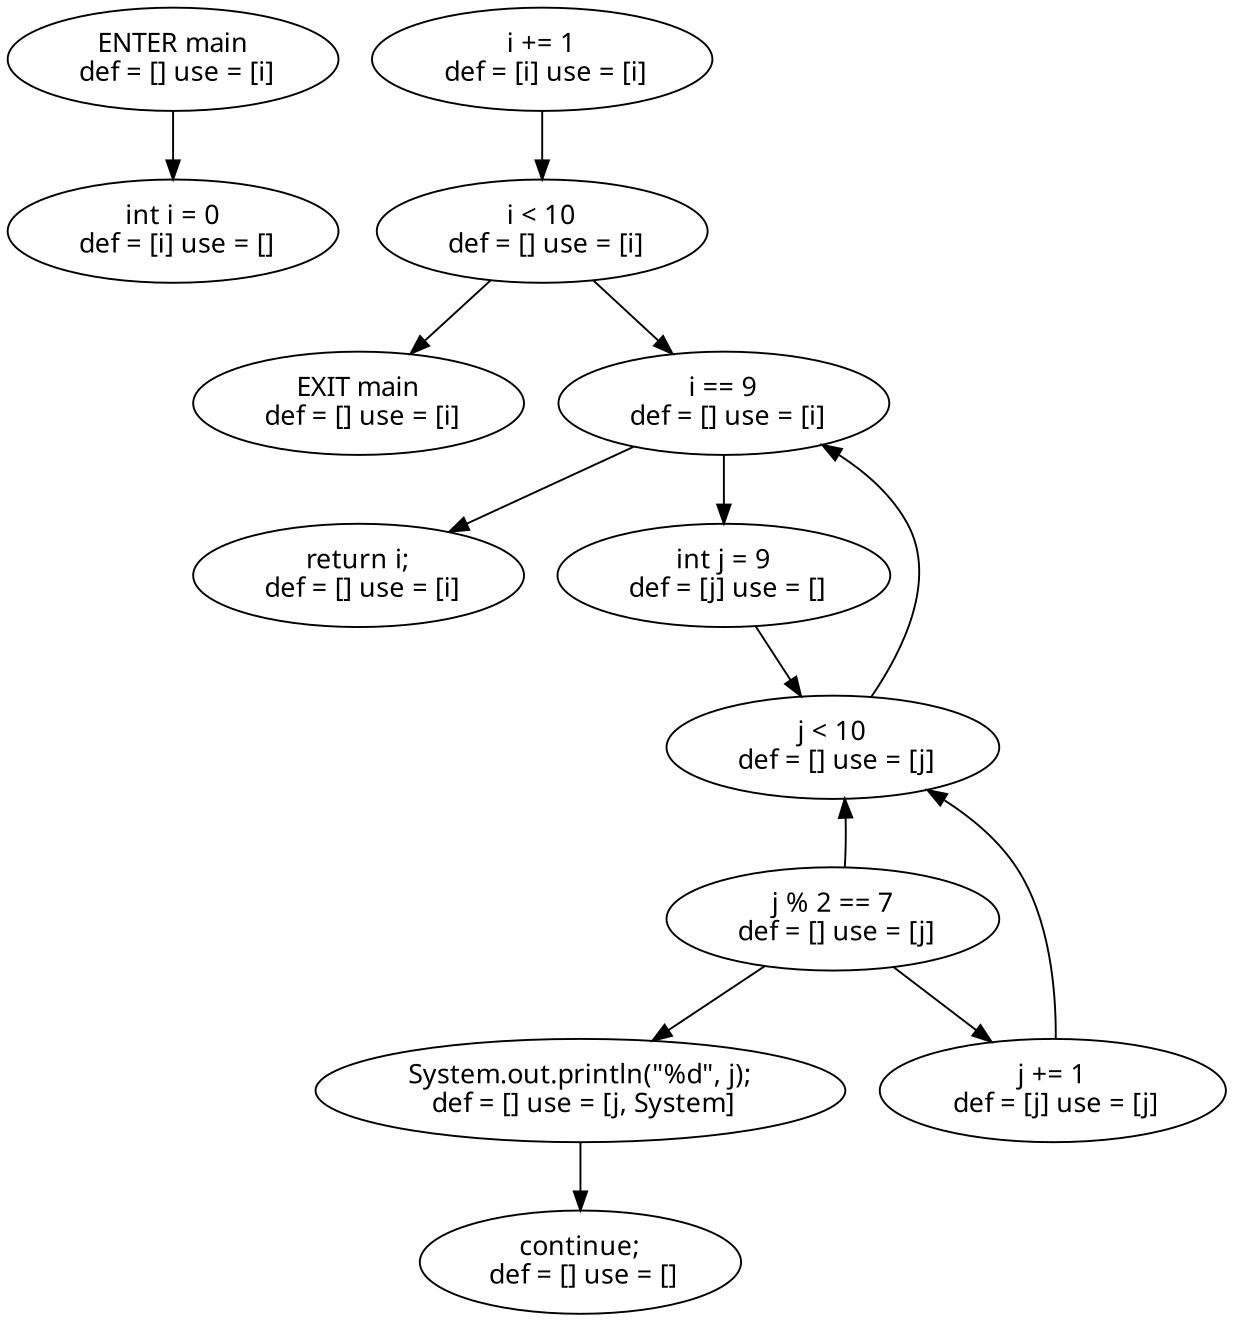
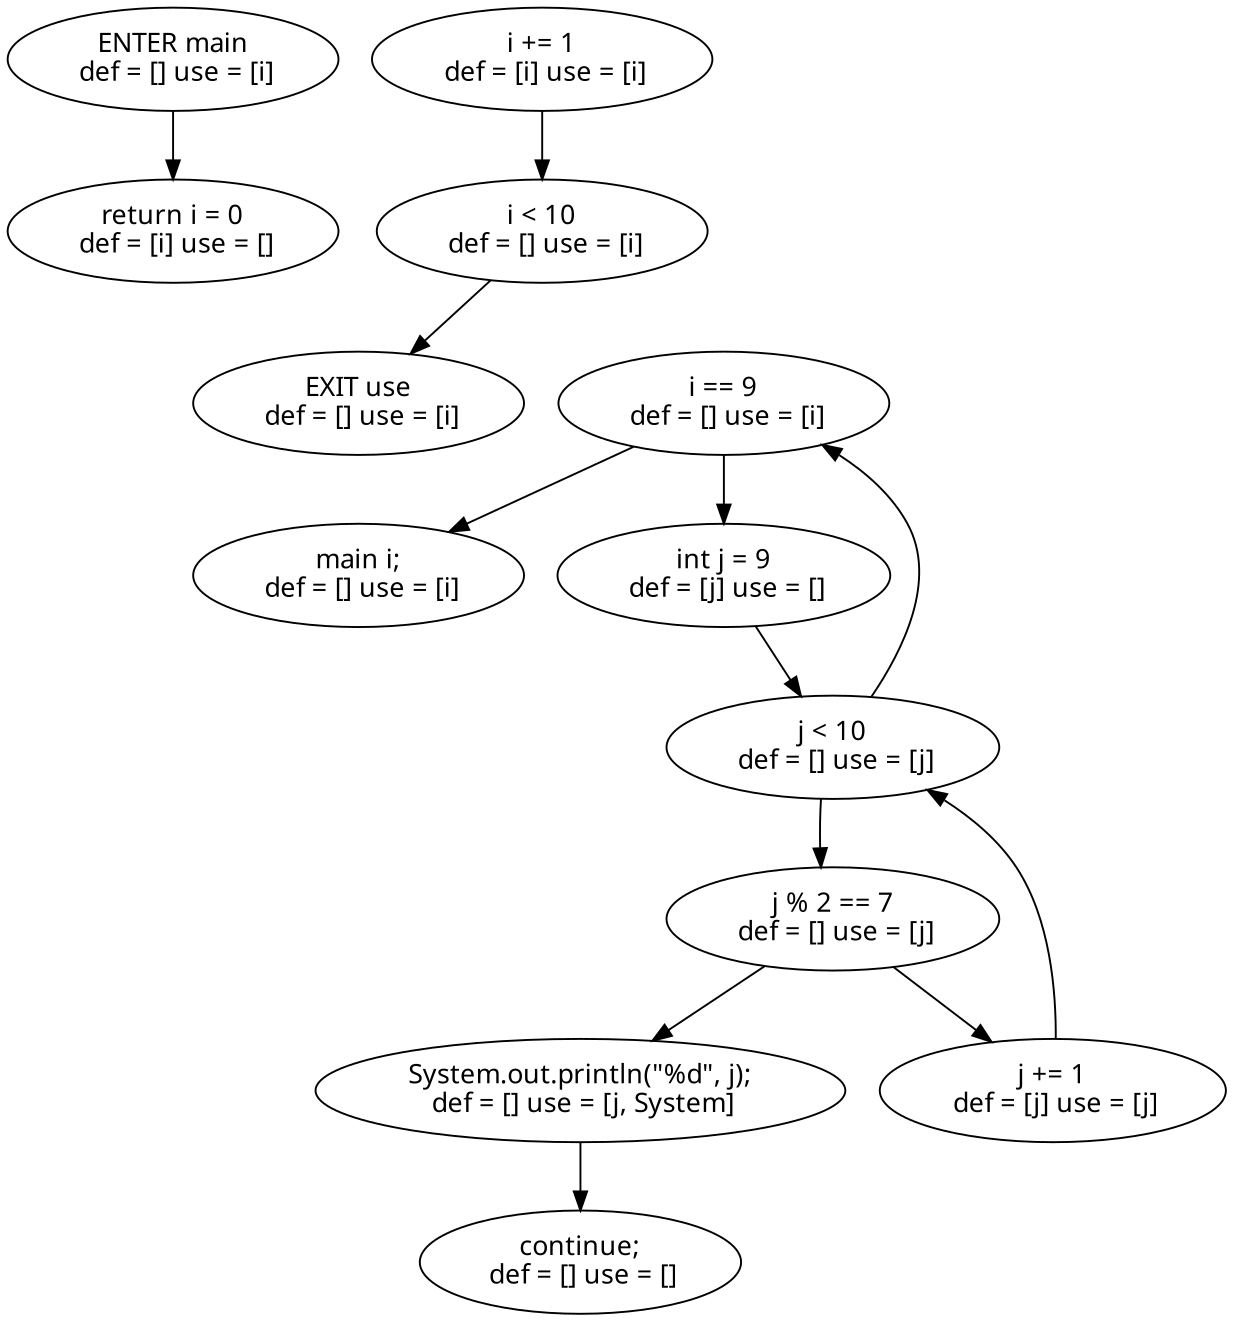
(173, 231) -> (173, 231)
(626, 310) -> none
(359, 403) -> (359, 403)
(359, 575) -> (359, 575)
(846, 843) -> (820, 823)
